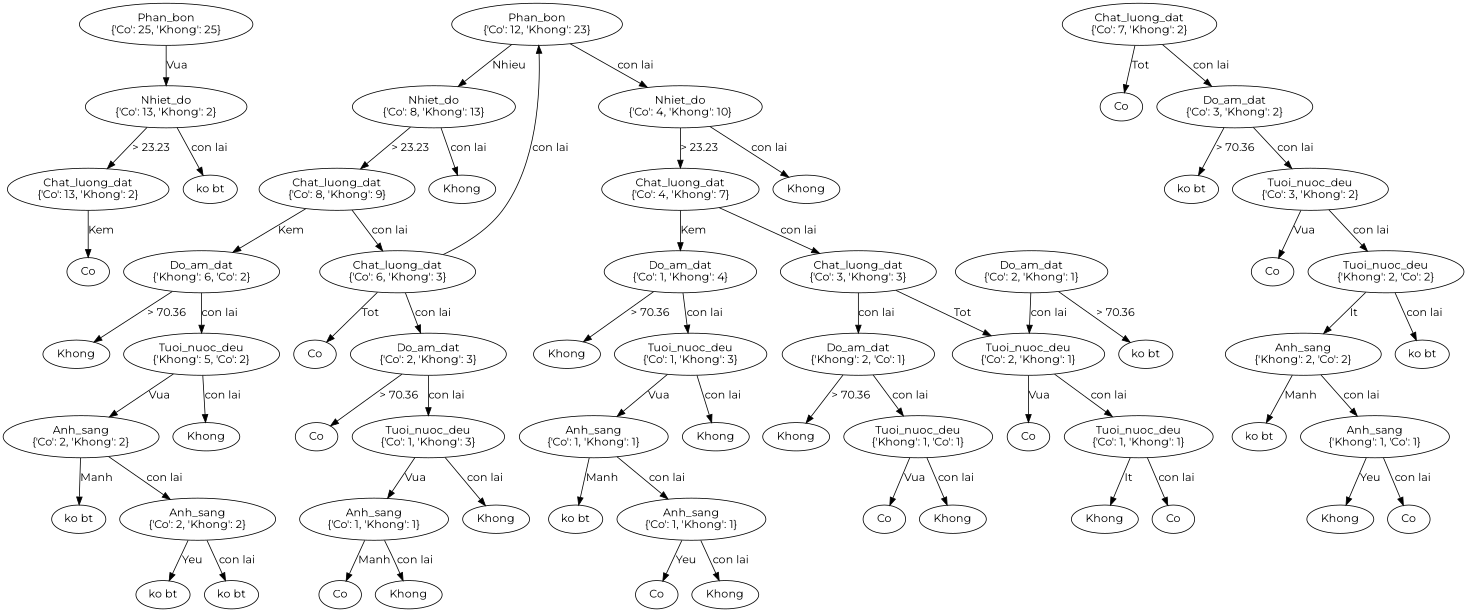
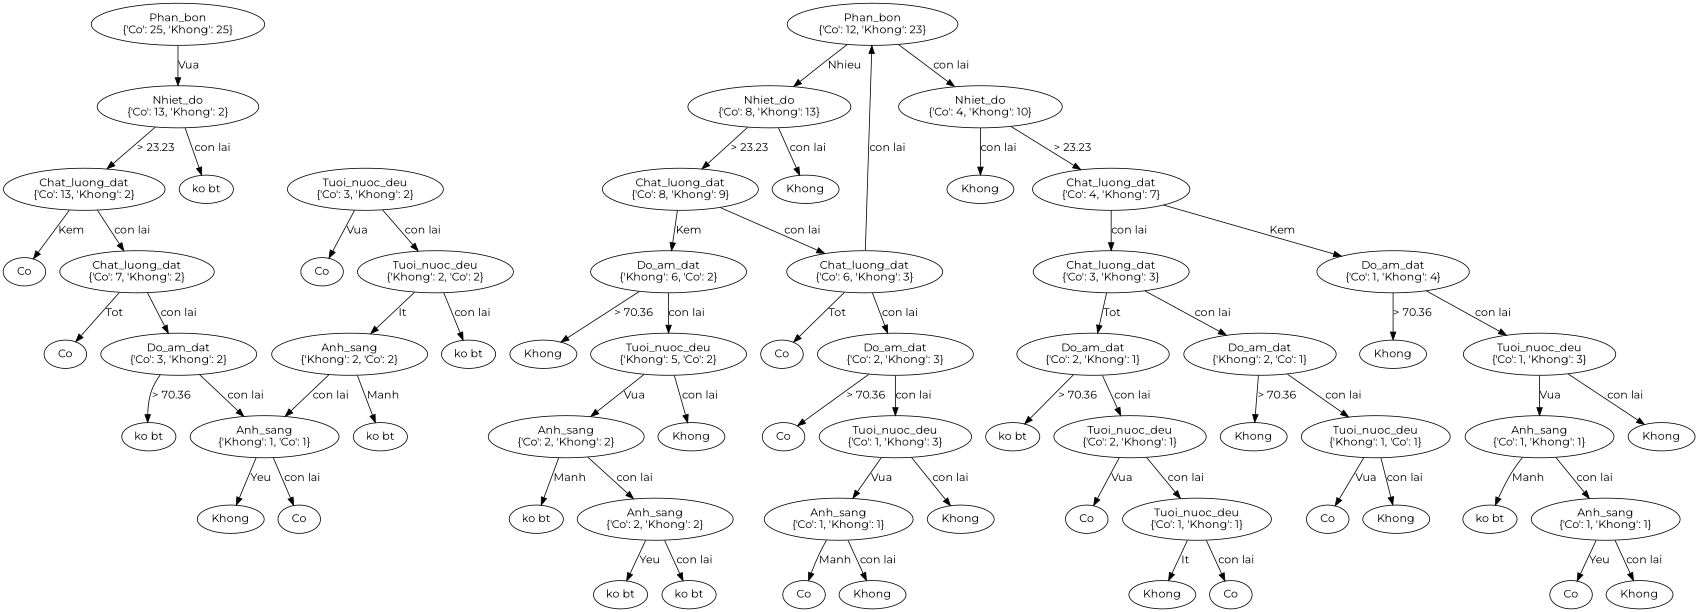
(1270, 145) -> (219, 393)
none -> (108, 227)
(940, 311) -> (1103, 309)
